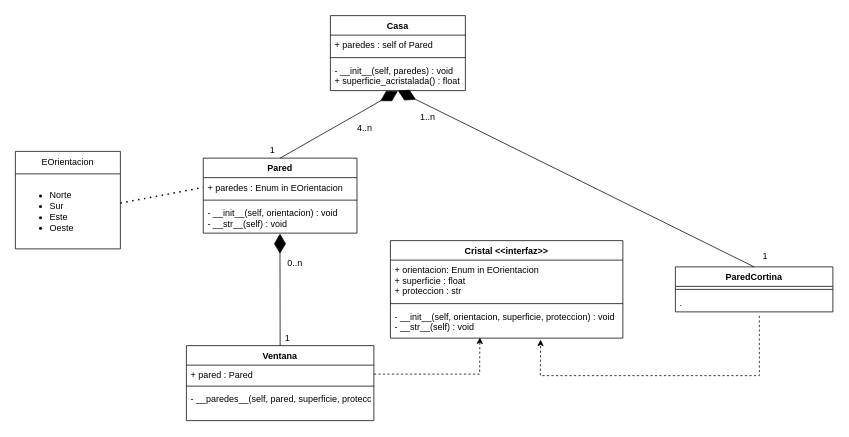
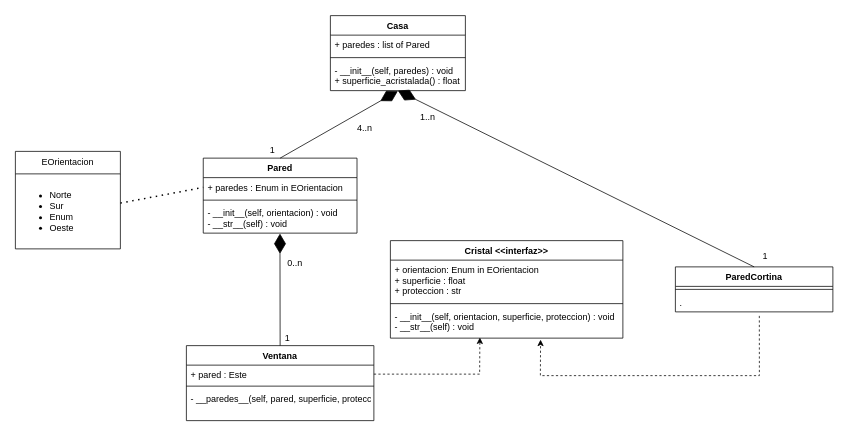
(389, 45) -> (388, 45)
(32, 211) -> (32, 211)
(224, 375) -> (221, 375)
